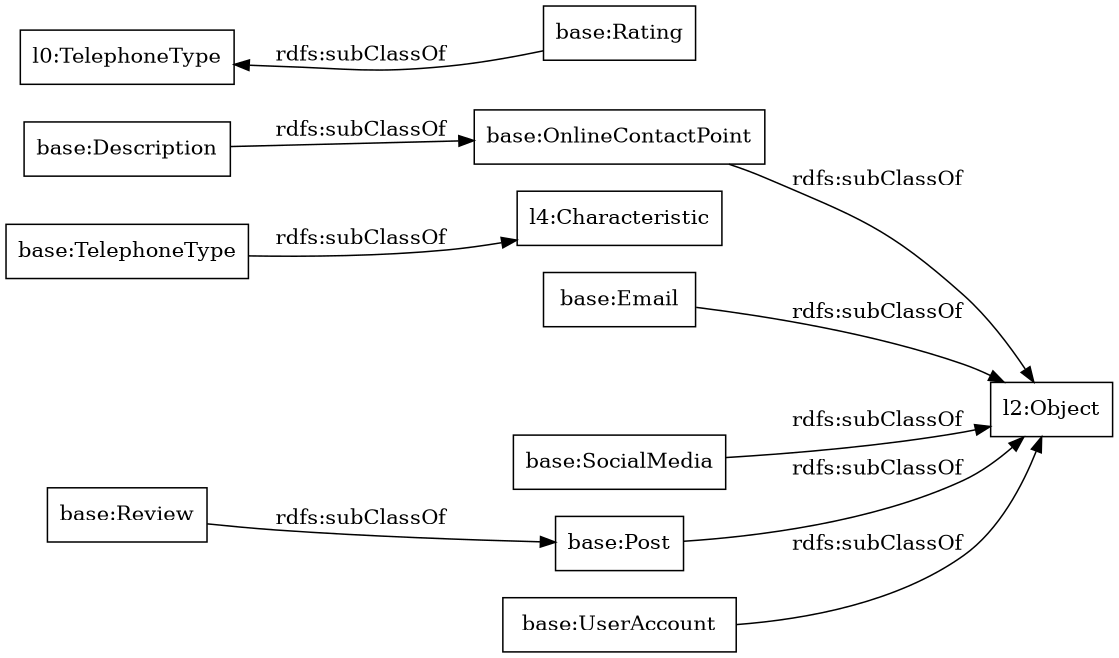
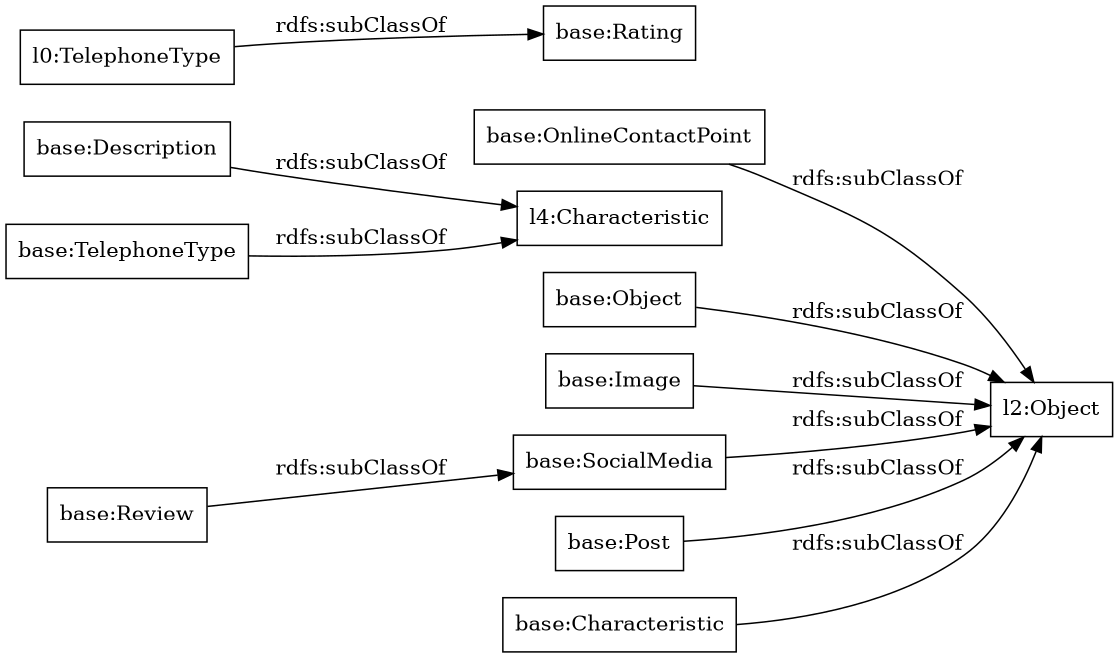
(397, 70) -> (381, 39)
(345, 144) -> (366, 187)
(620, 300) -> (620, 300)
none -> (620, 381)
(374, 536) -> (353, 491)
(620, 625) -> (620, 625)
